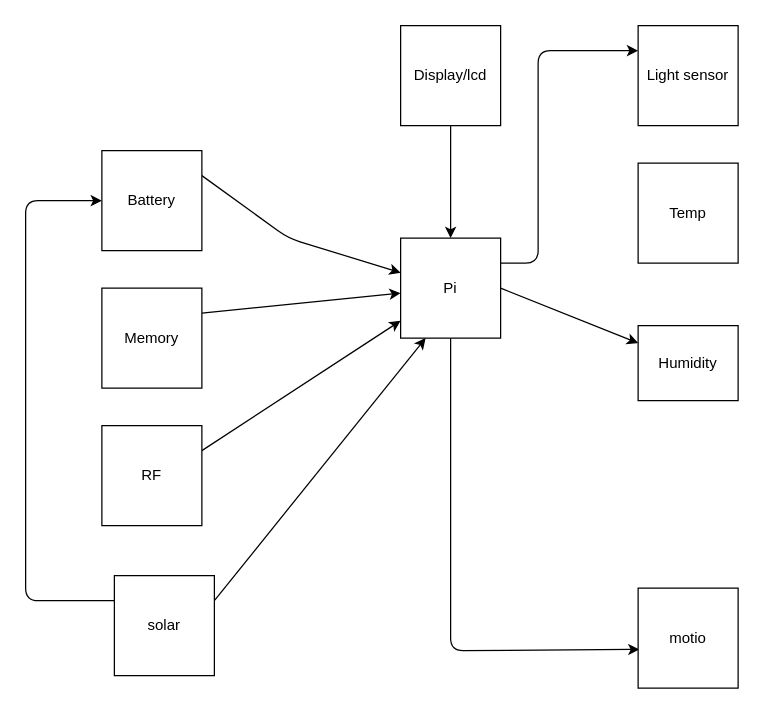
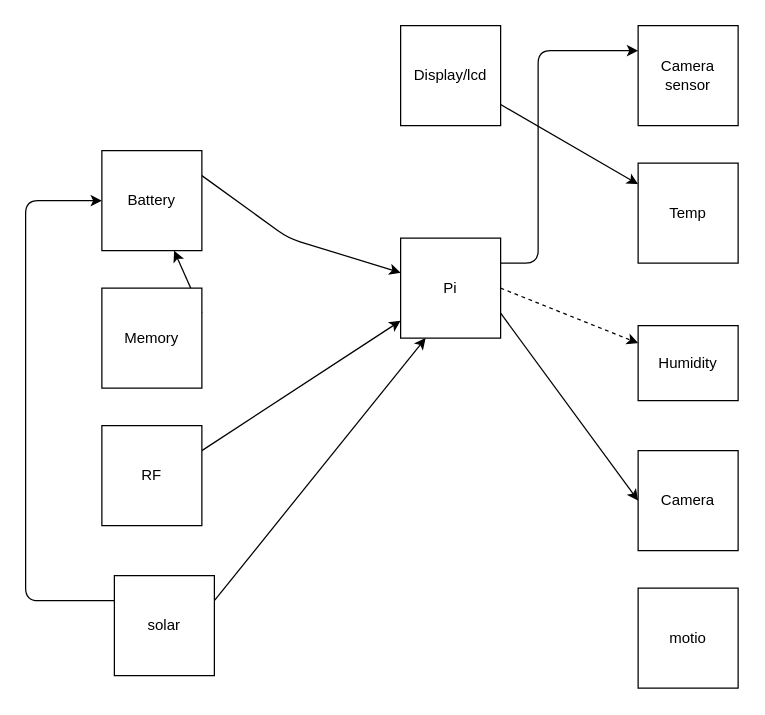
(688, 76) -> (688, 76)
(451, 178) -> (566, 142)
(297, 304) -> (184, 274)
(566, 314) -> (566, 314)
none -> (567, 404)
none -> (688, 501)
(451, 579) -> none
